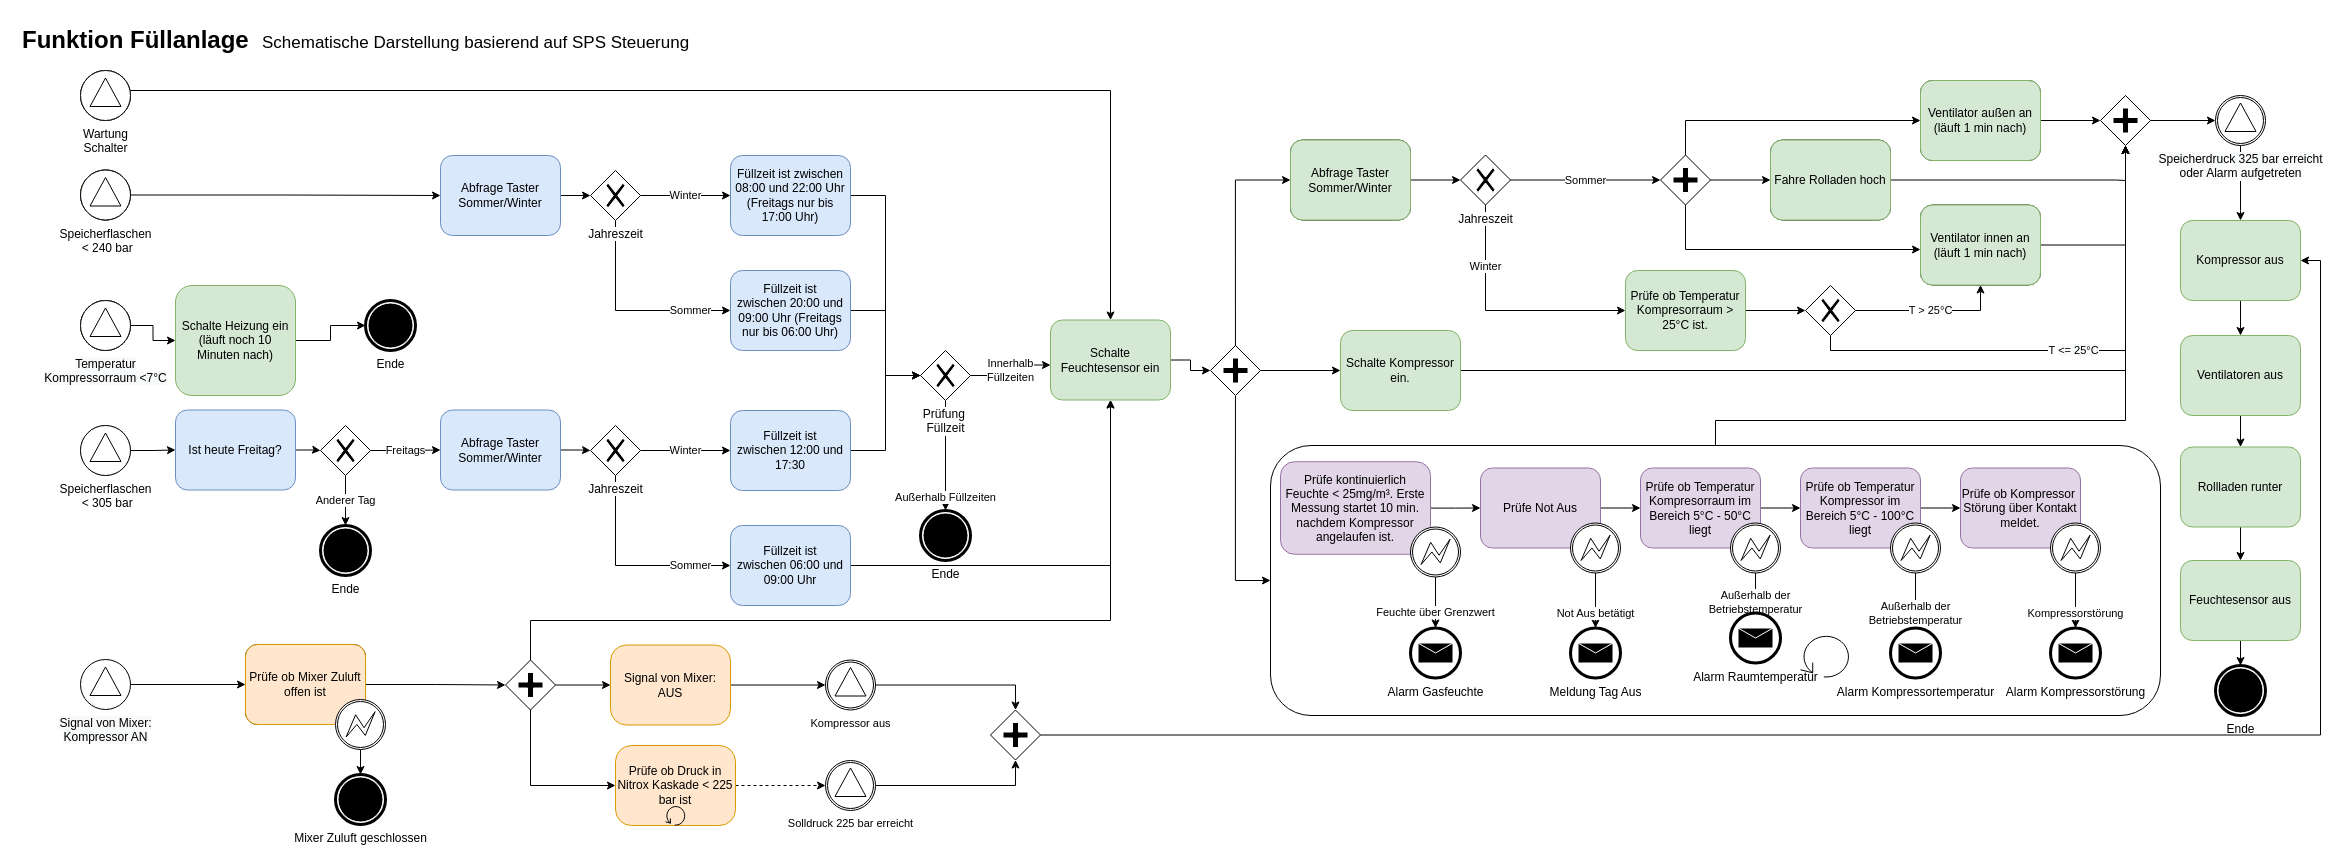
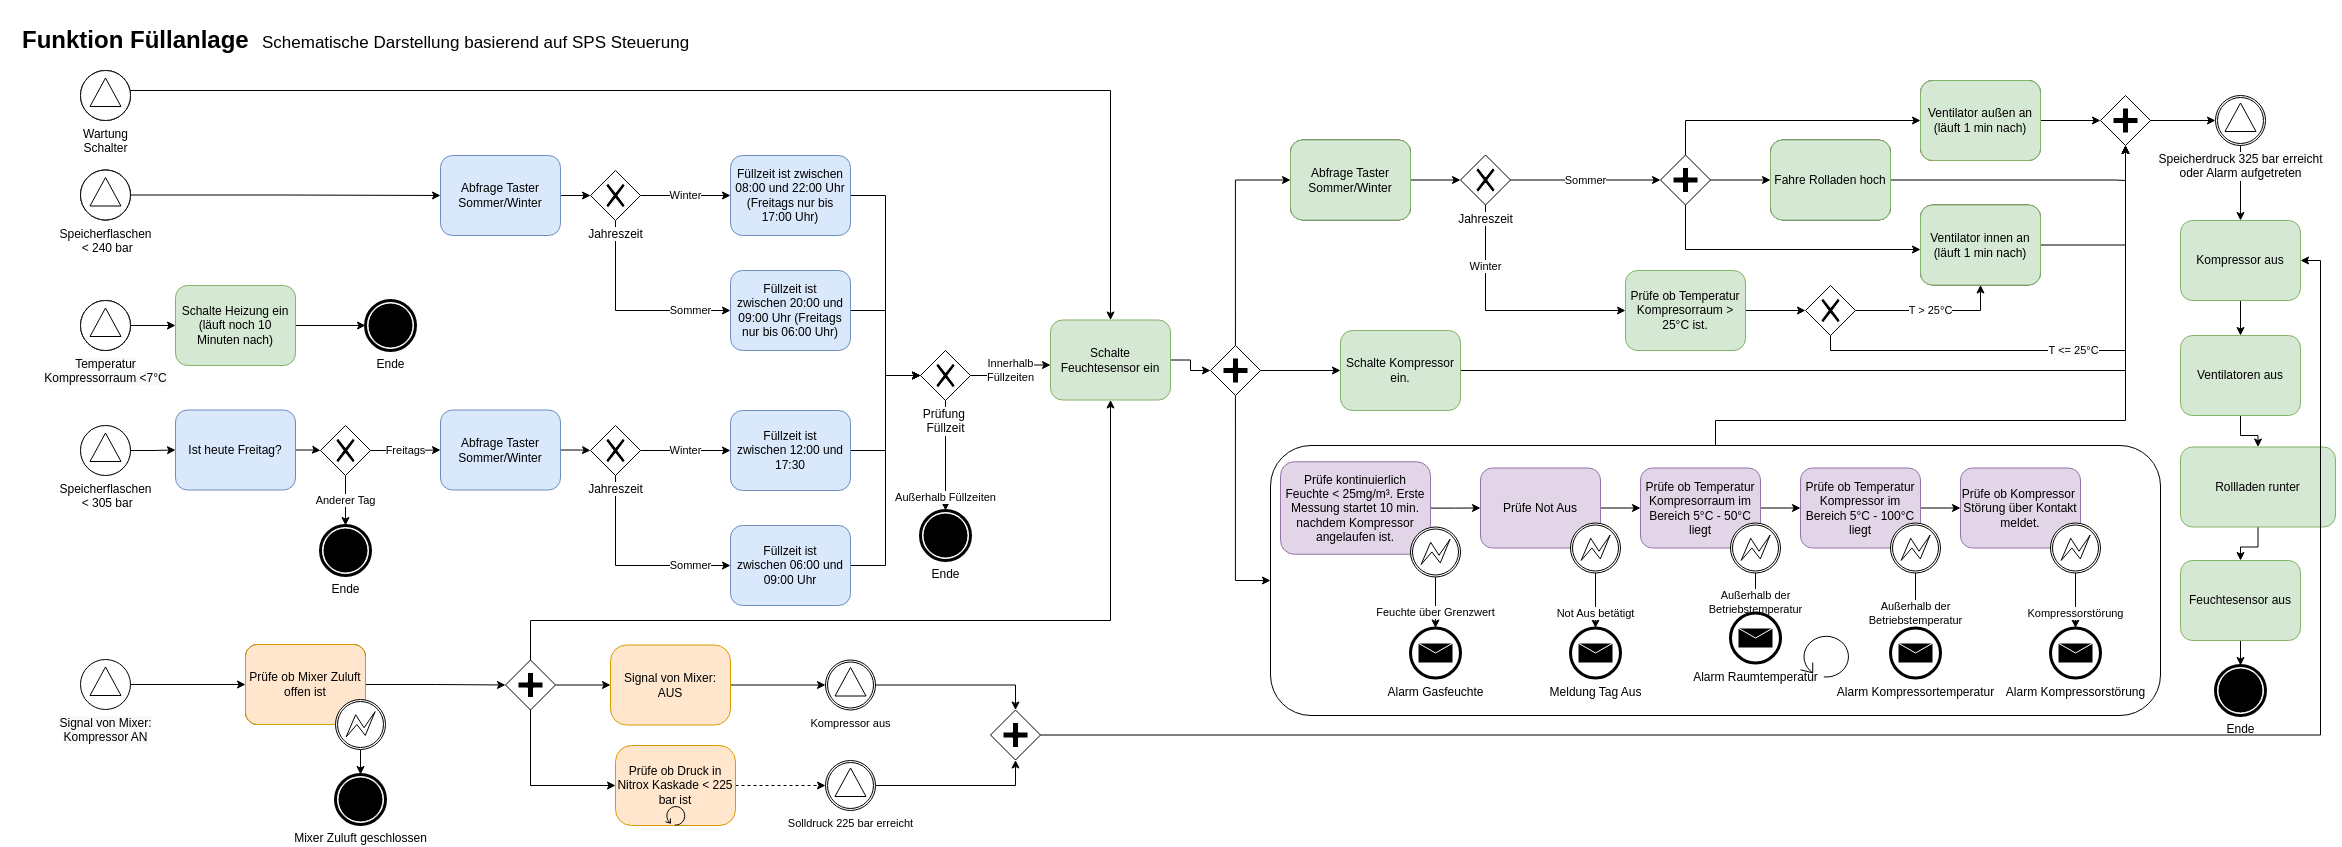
(236, 341) -> (236, 326)
(2241, 487) -> (2258, 487)
(996, 566) -> (886, 510)
